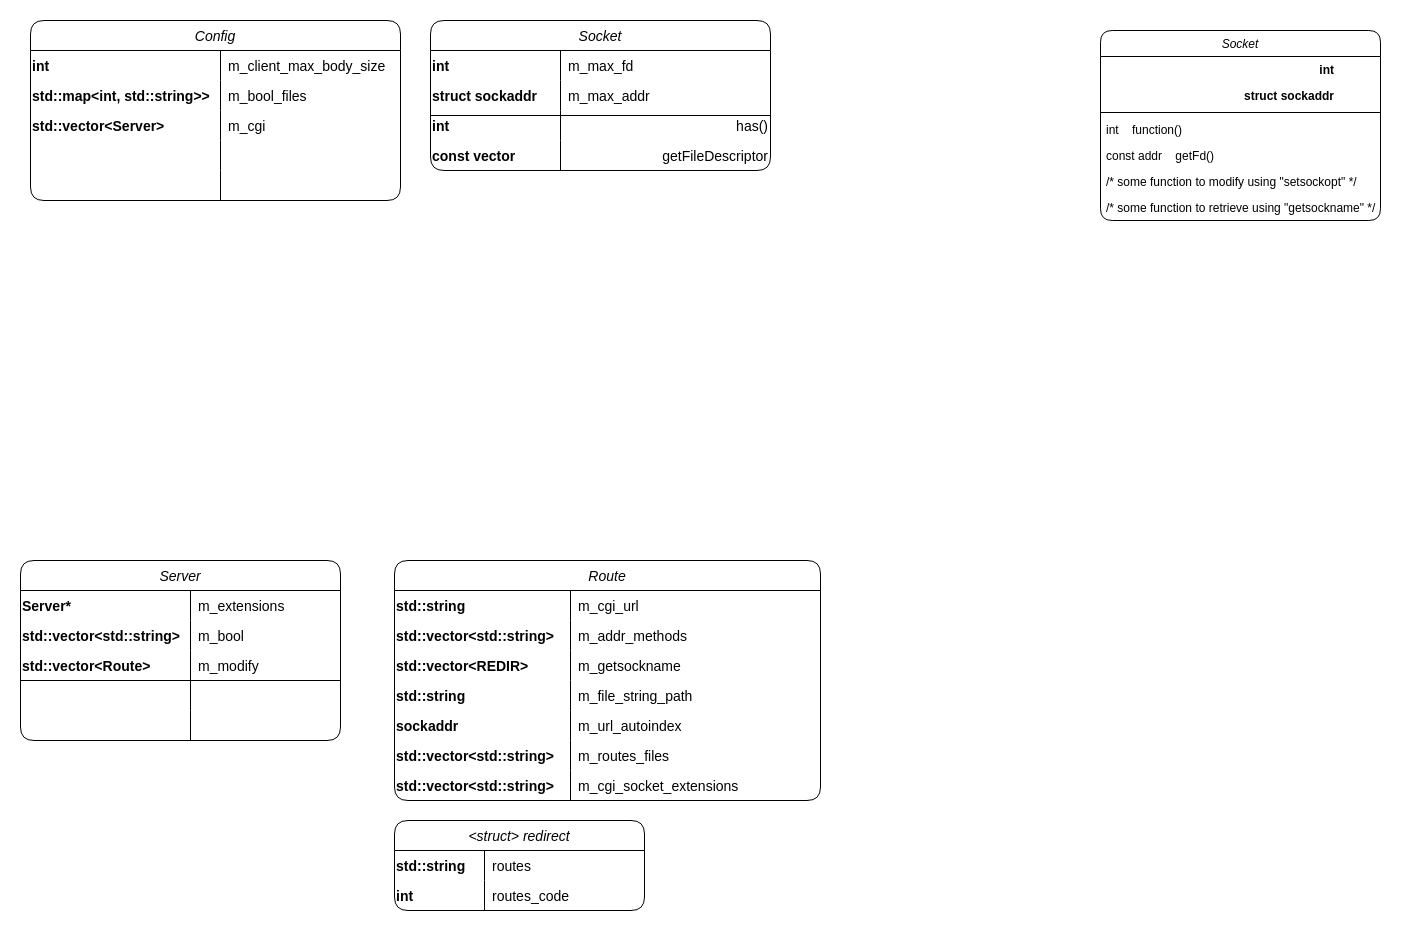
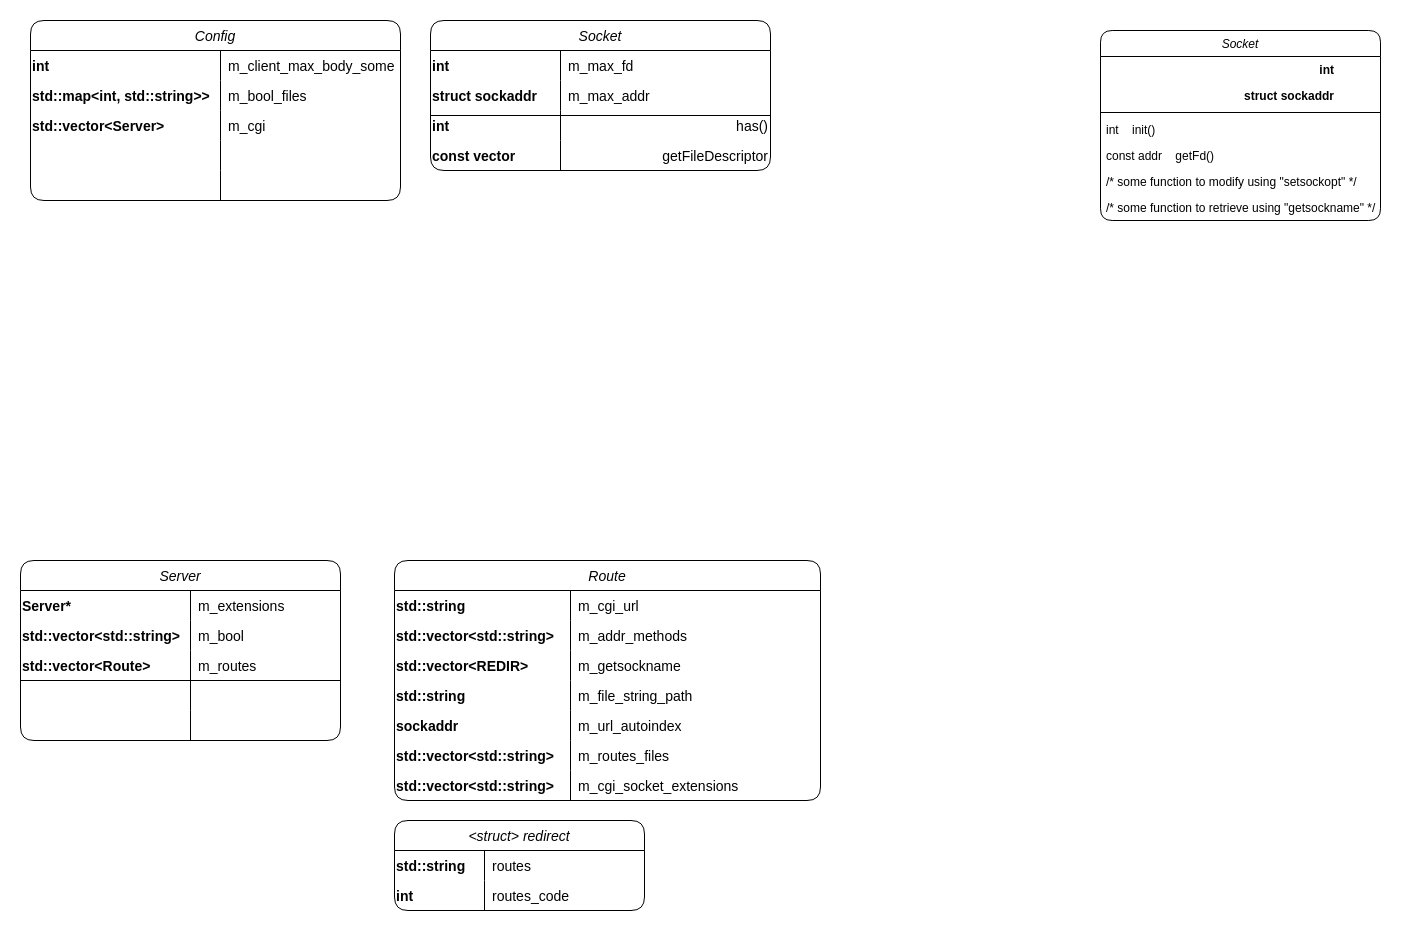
(309, 66) -> (311, 66)
(1157, 130) -> (1142, 130)
(228, 666) -> (229, 666)
